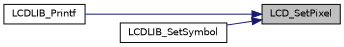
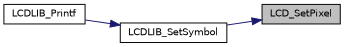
(169, 14) -> (98, 22)
